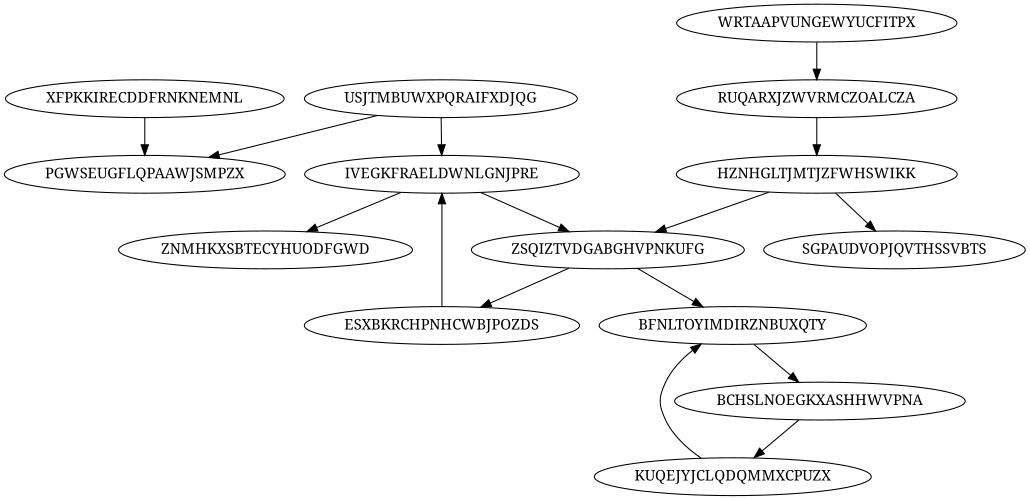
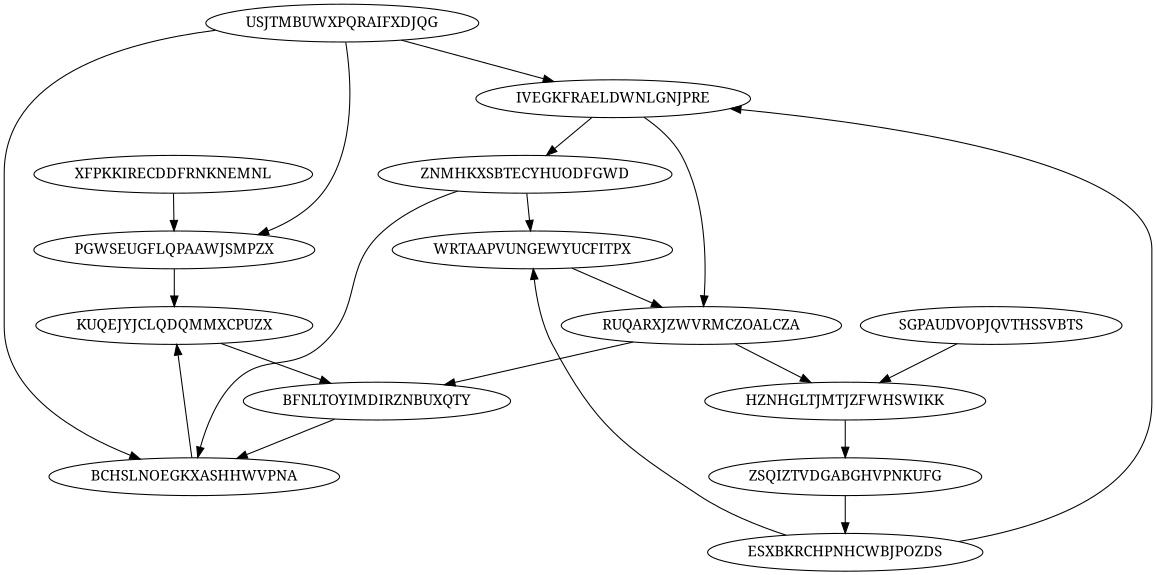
none -> (4, 206)
none -> (528, 207)
(852, 208) -> (923, 361)
(520, 210) -> (697, 198)
none -> (174, 283)
(666, 285) -> (544, 362)
none -> (337, 328)
none -> (624, 441)
